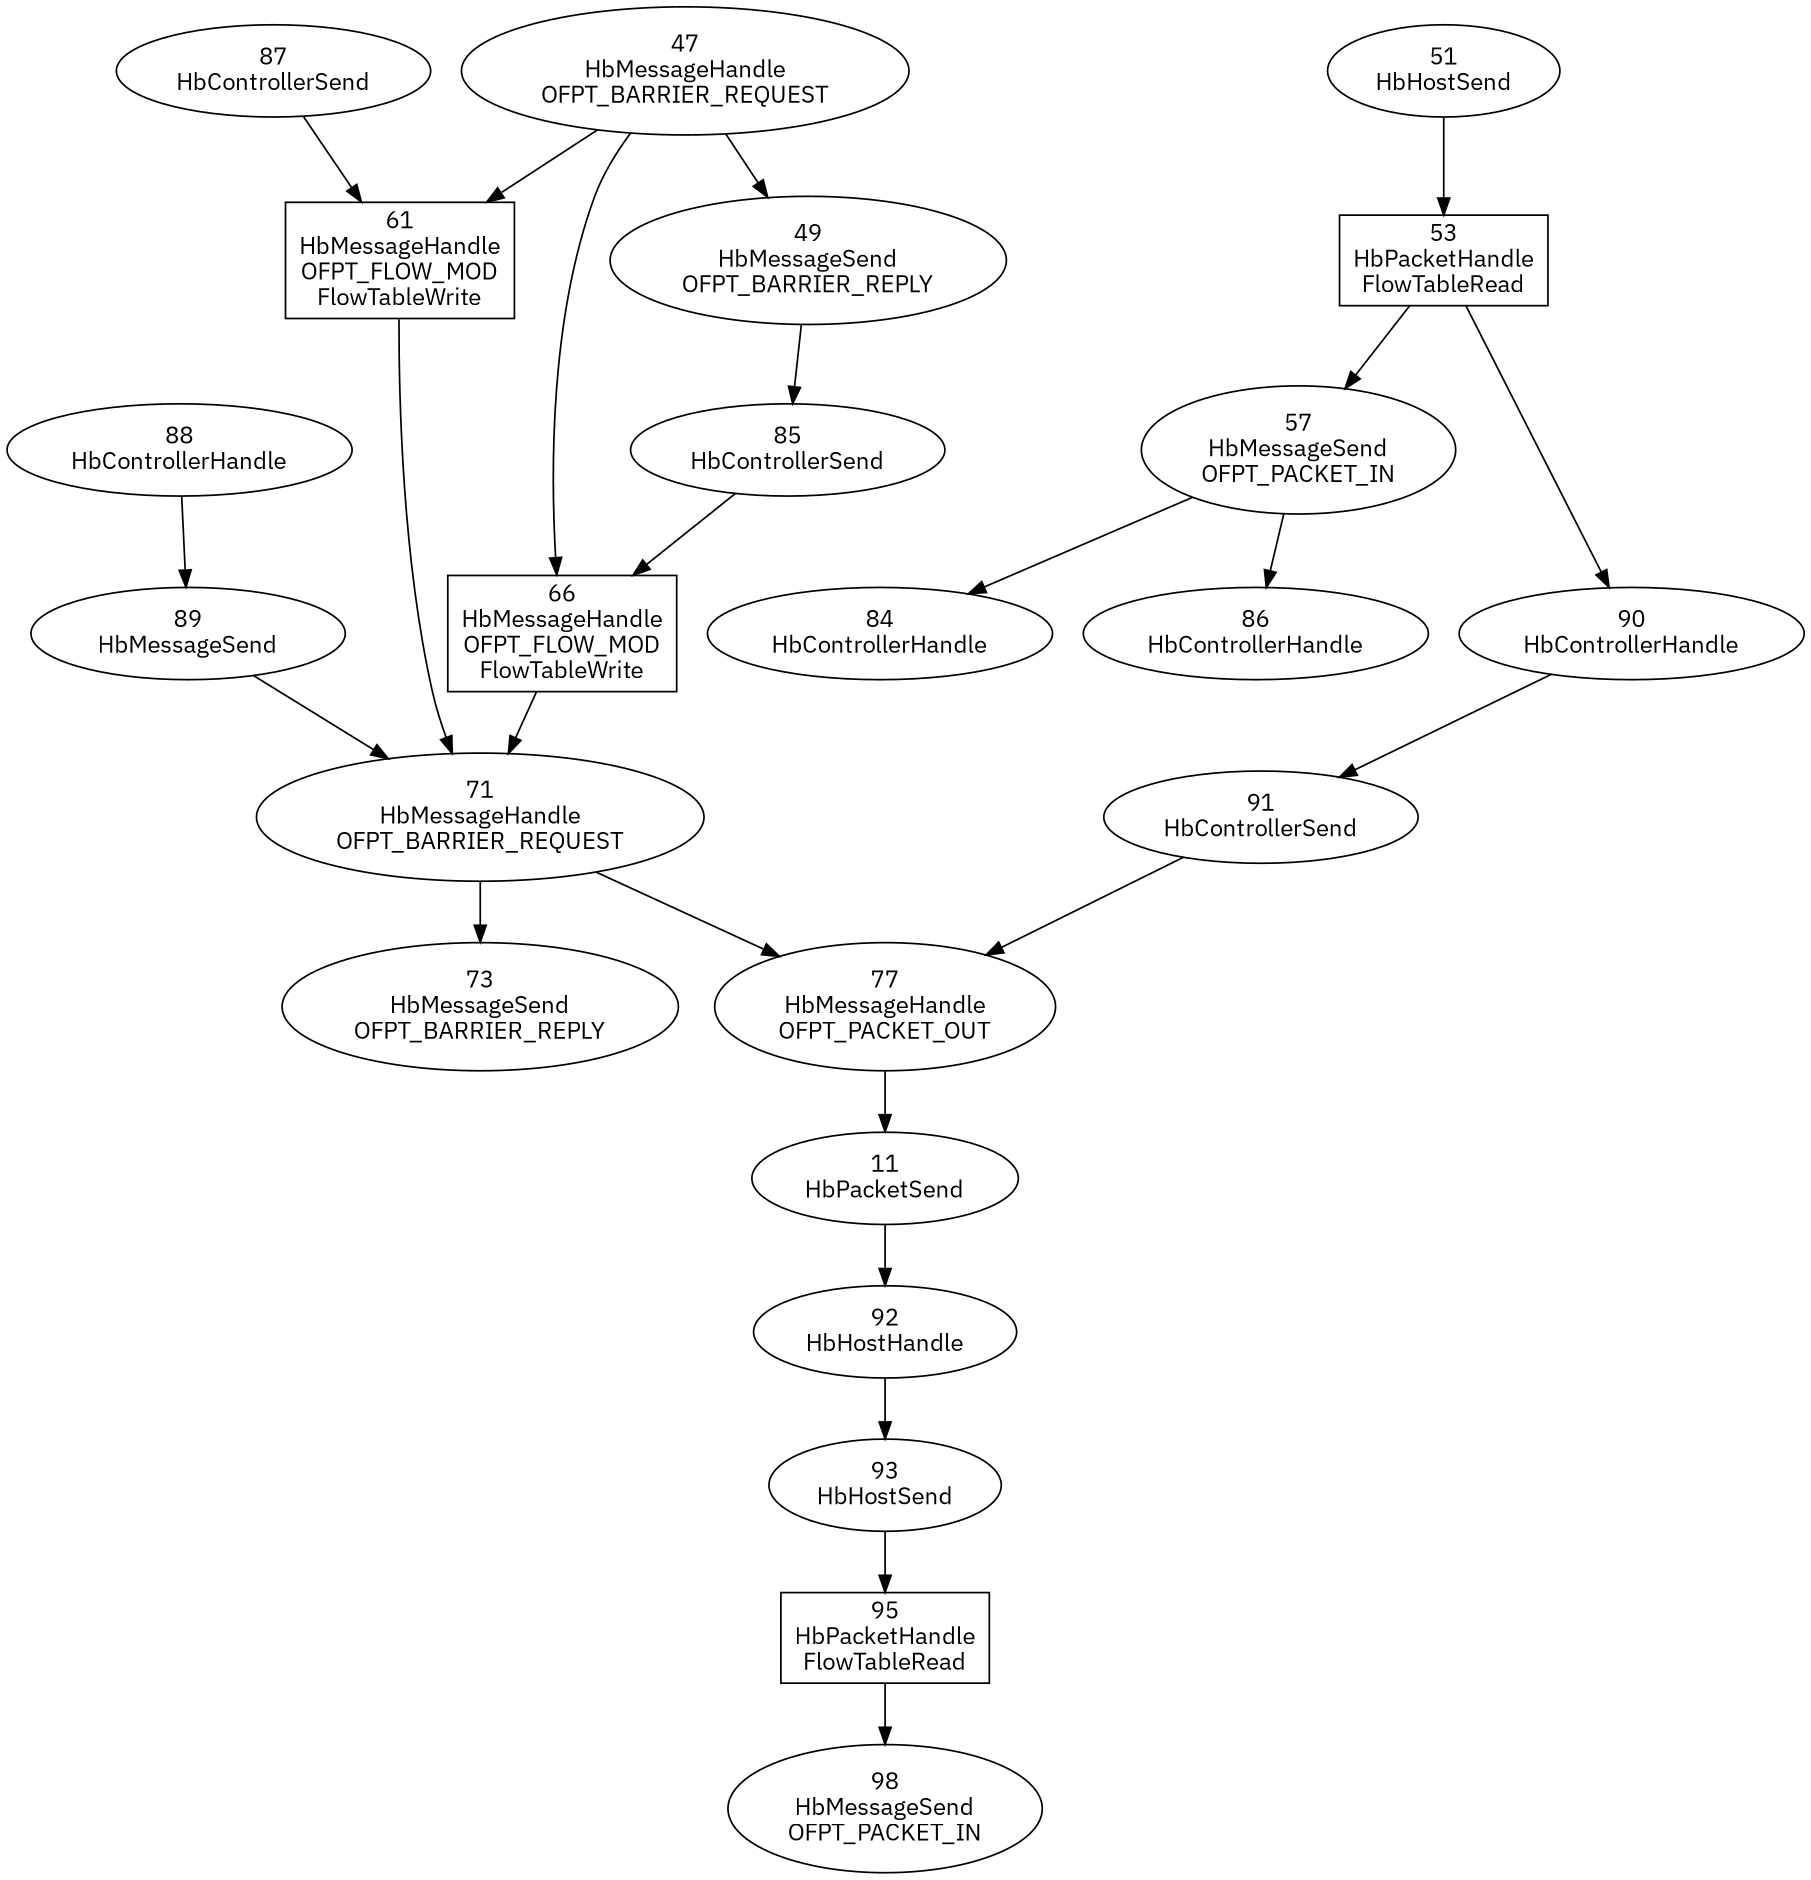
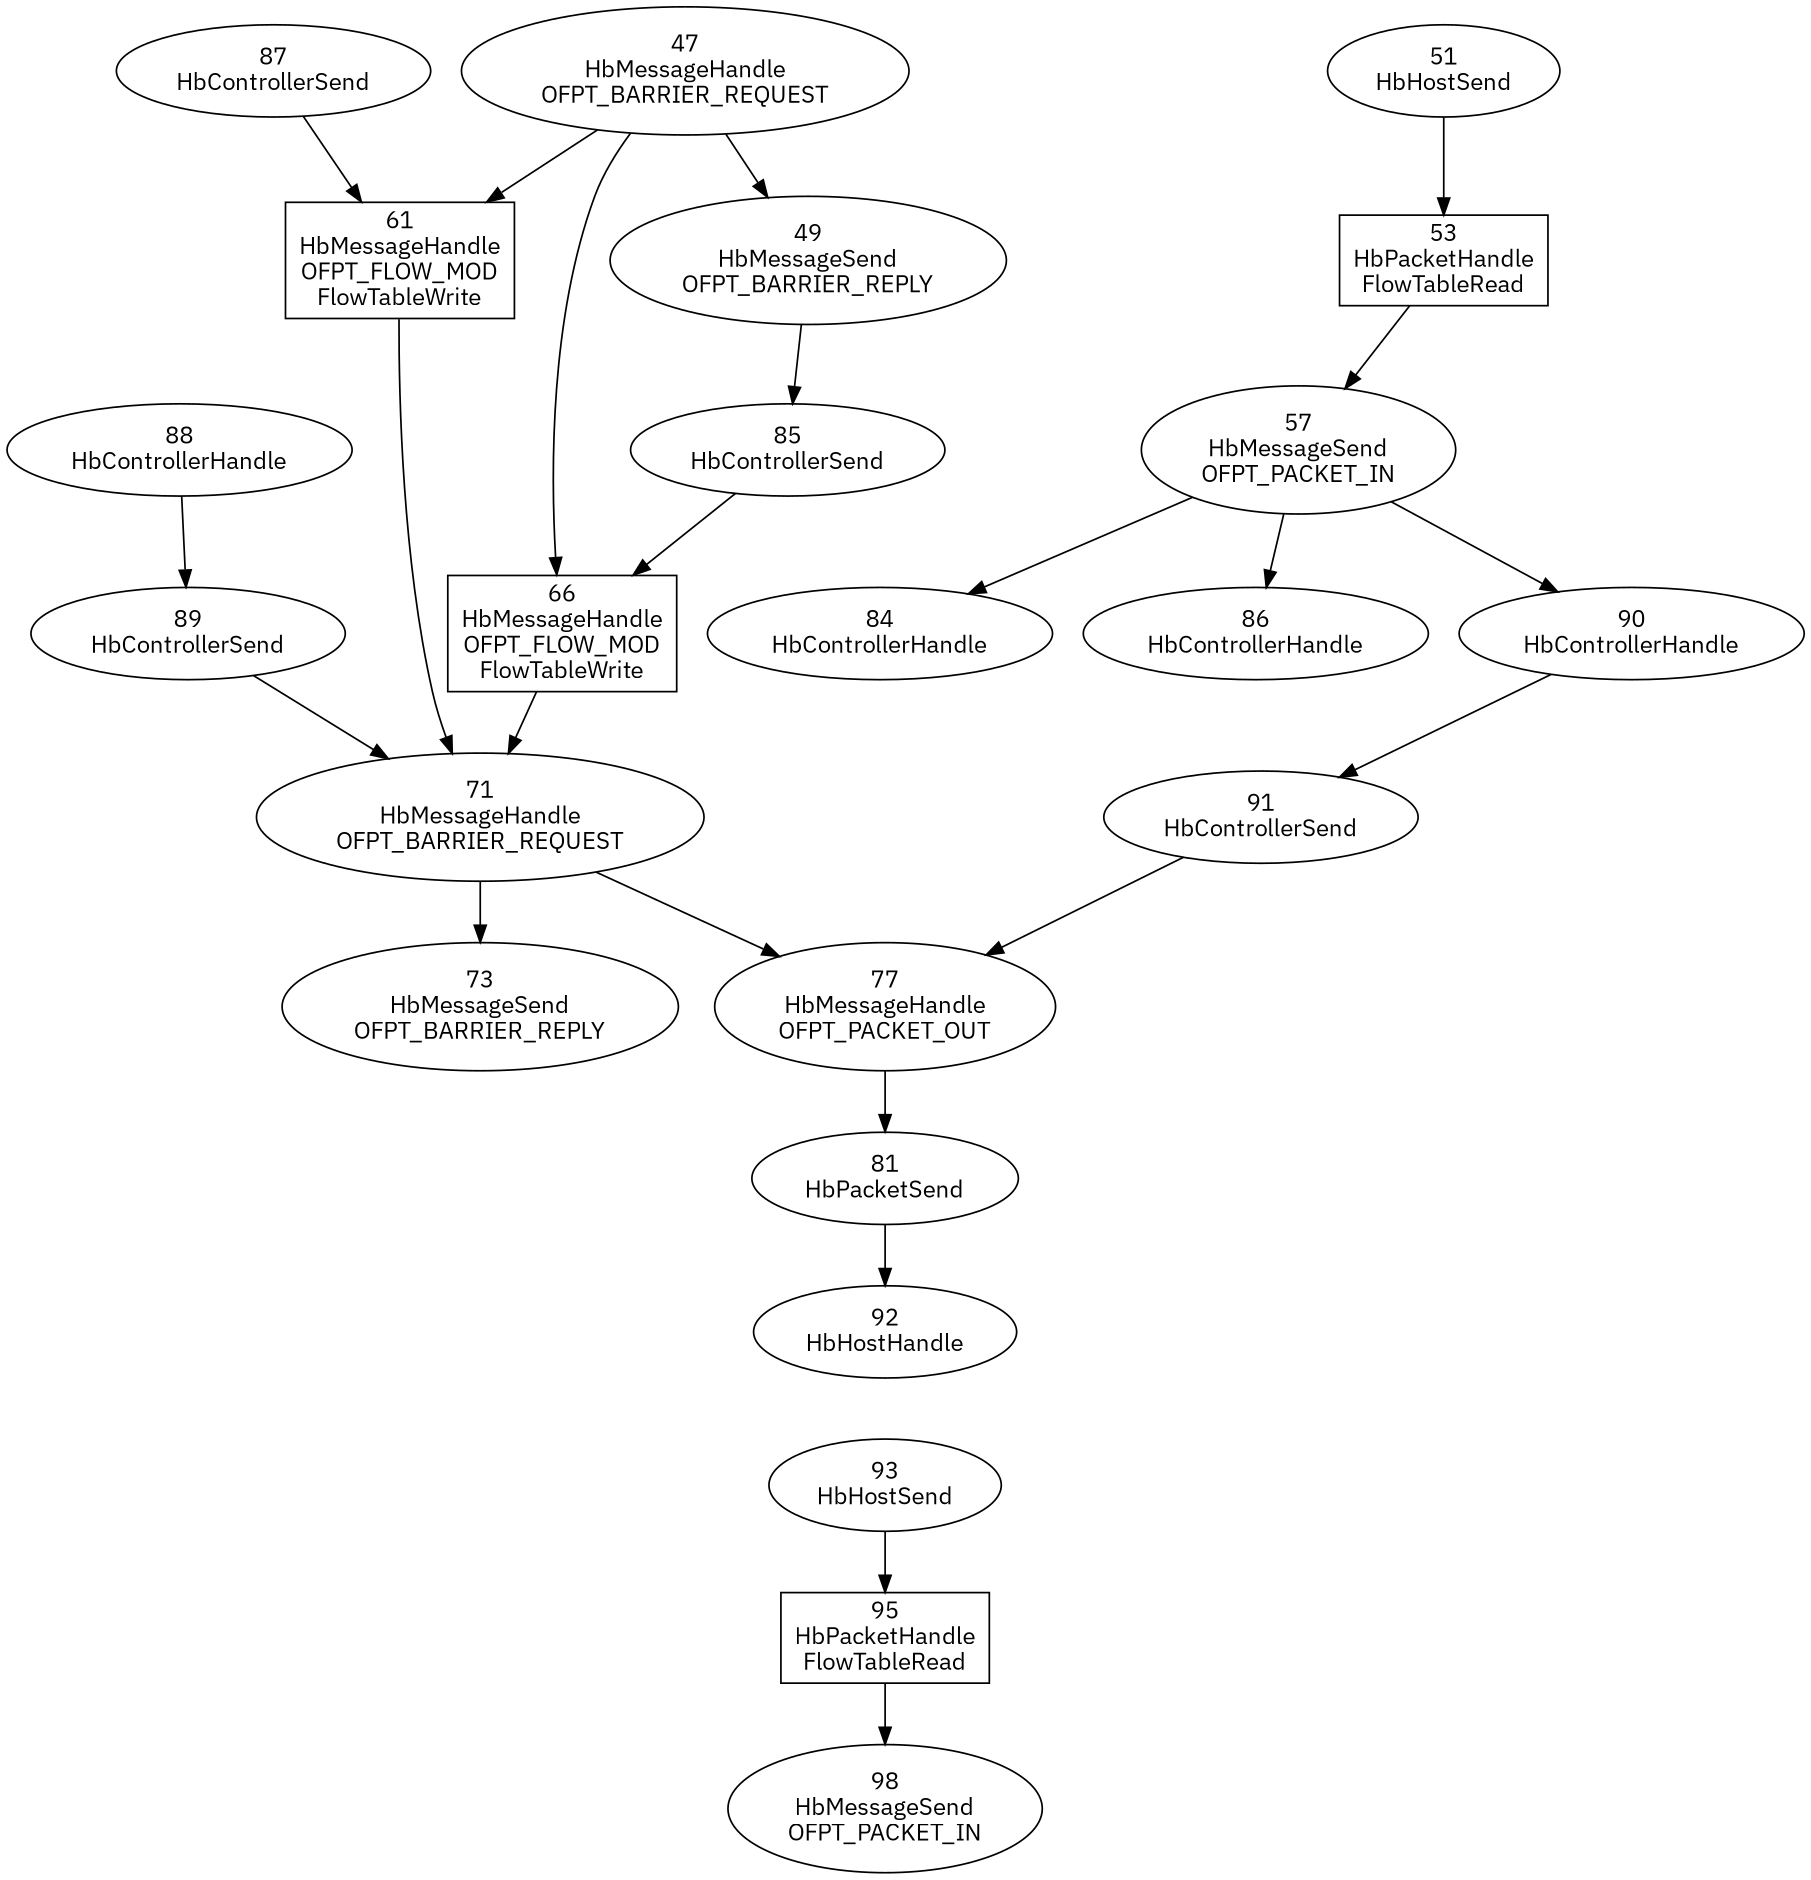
(1534, 439) -> (1467, 543)
(188, 634) -> (188, 634)
(885, 1178) -> (885, 1178)
(885, 1400) -> none
